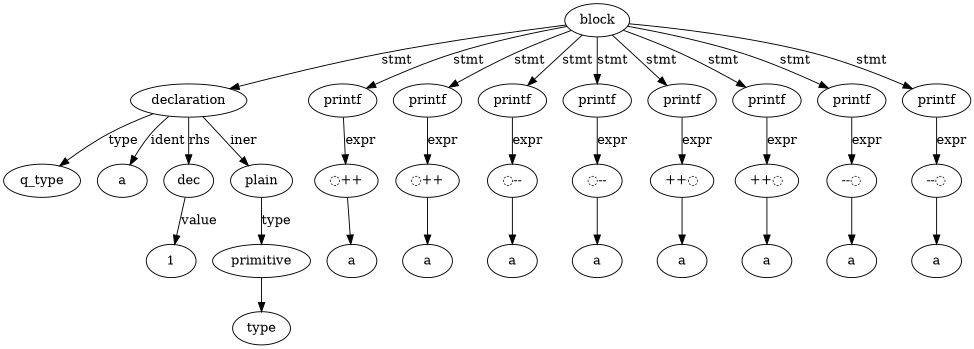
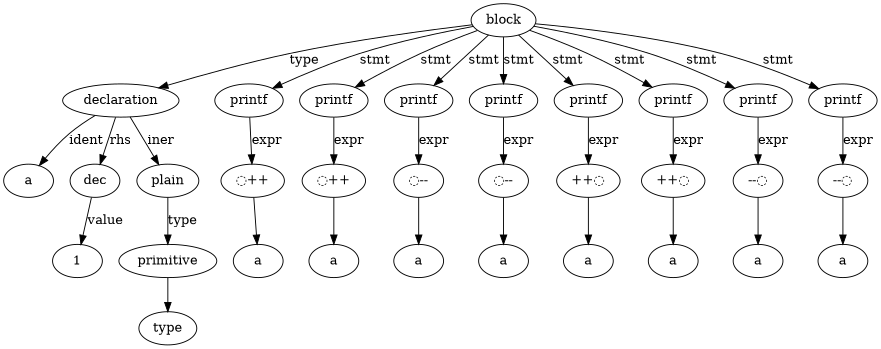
(397, 60) -> (304, 60)
(42, 181) -> none
